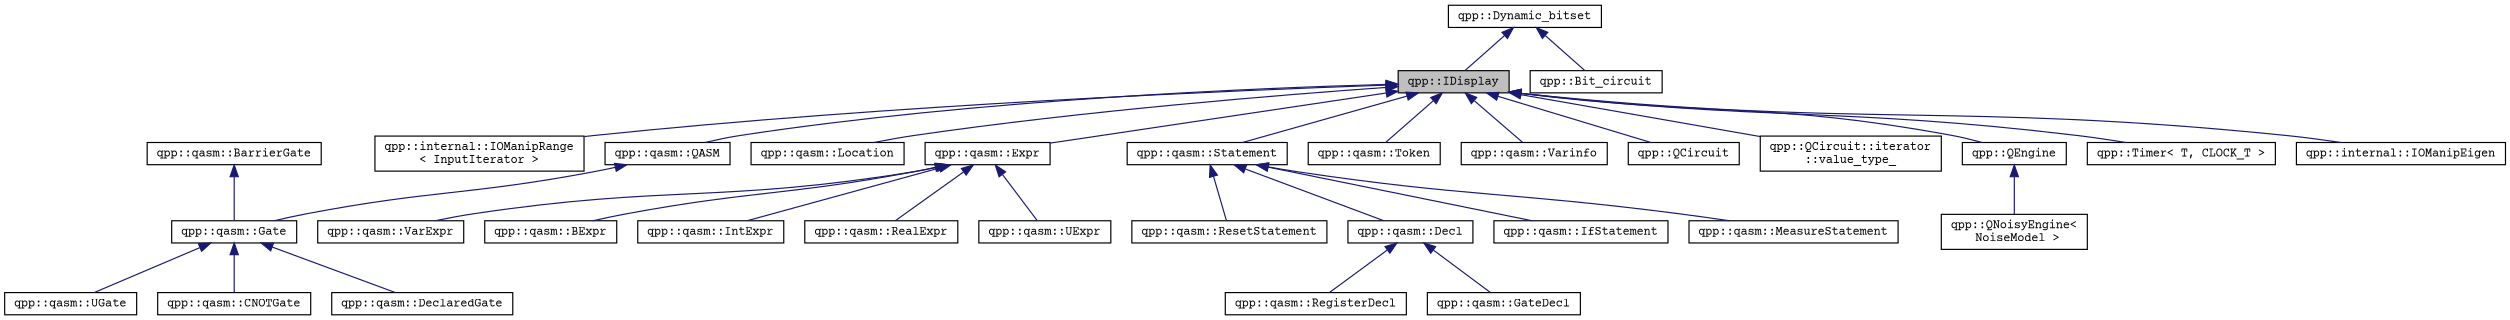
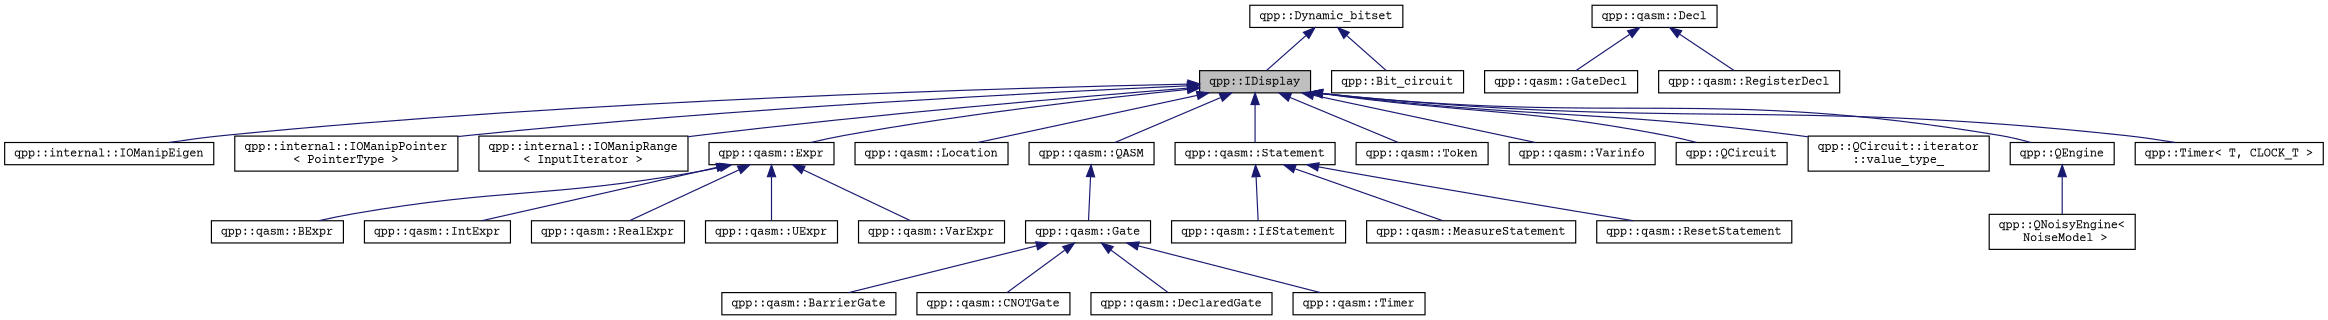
none -> (346, 154)
(1315, 195) -> none
(234, 199) -> (943, 269)
(71, 304) -> (1359, 304)
